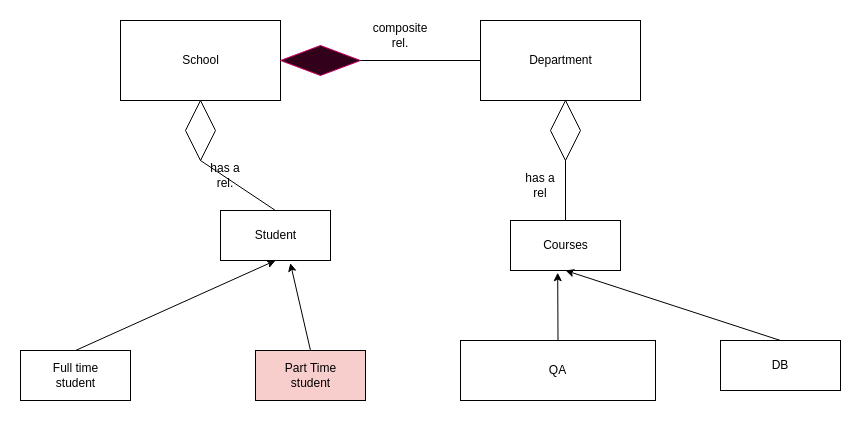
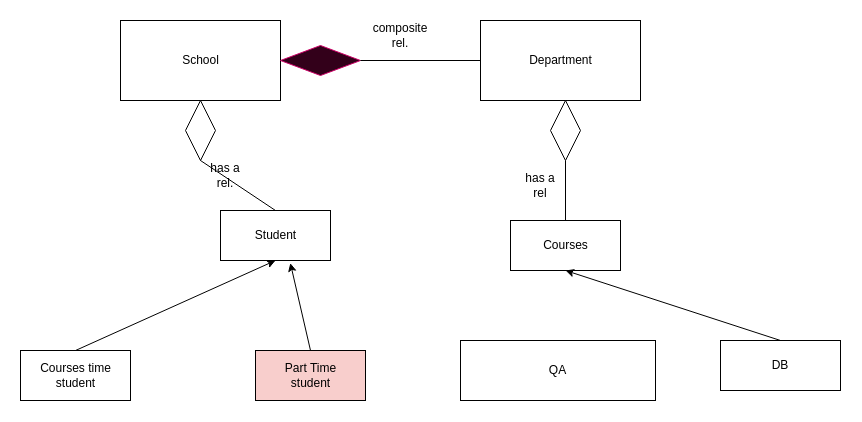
(558, 310) -> none
(76, 376) -> (76, 376)
